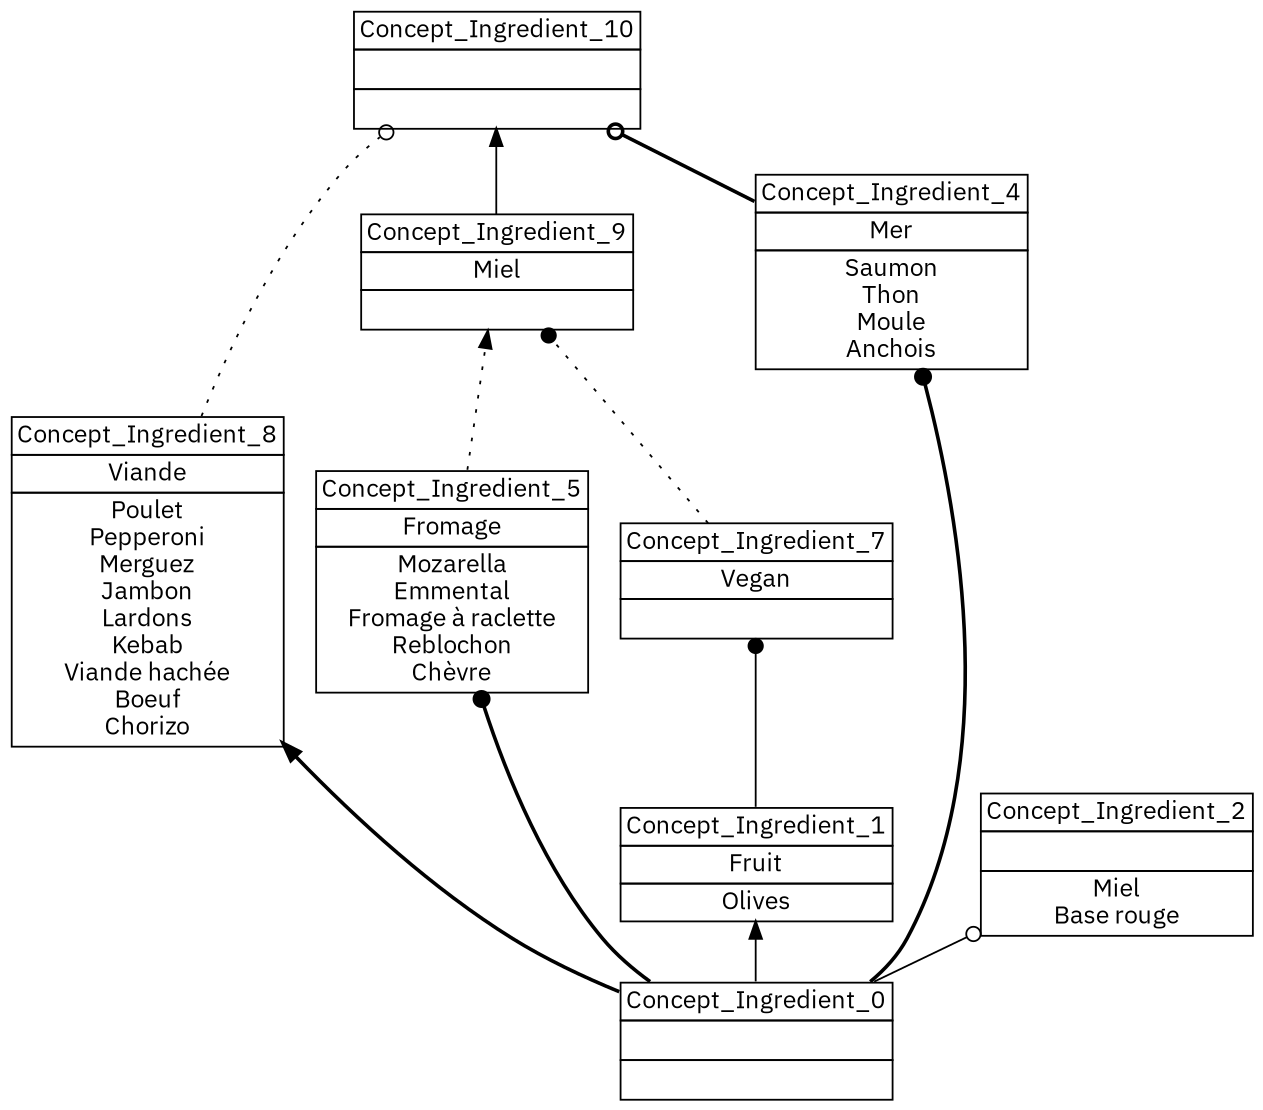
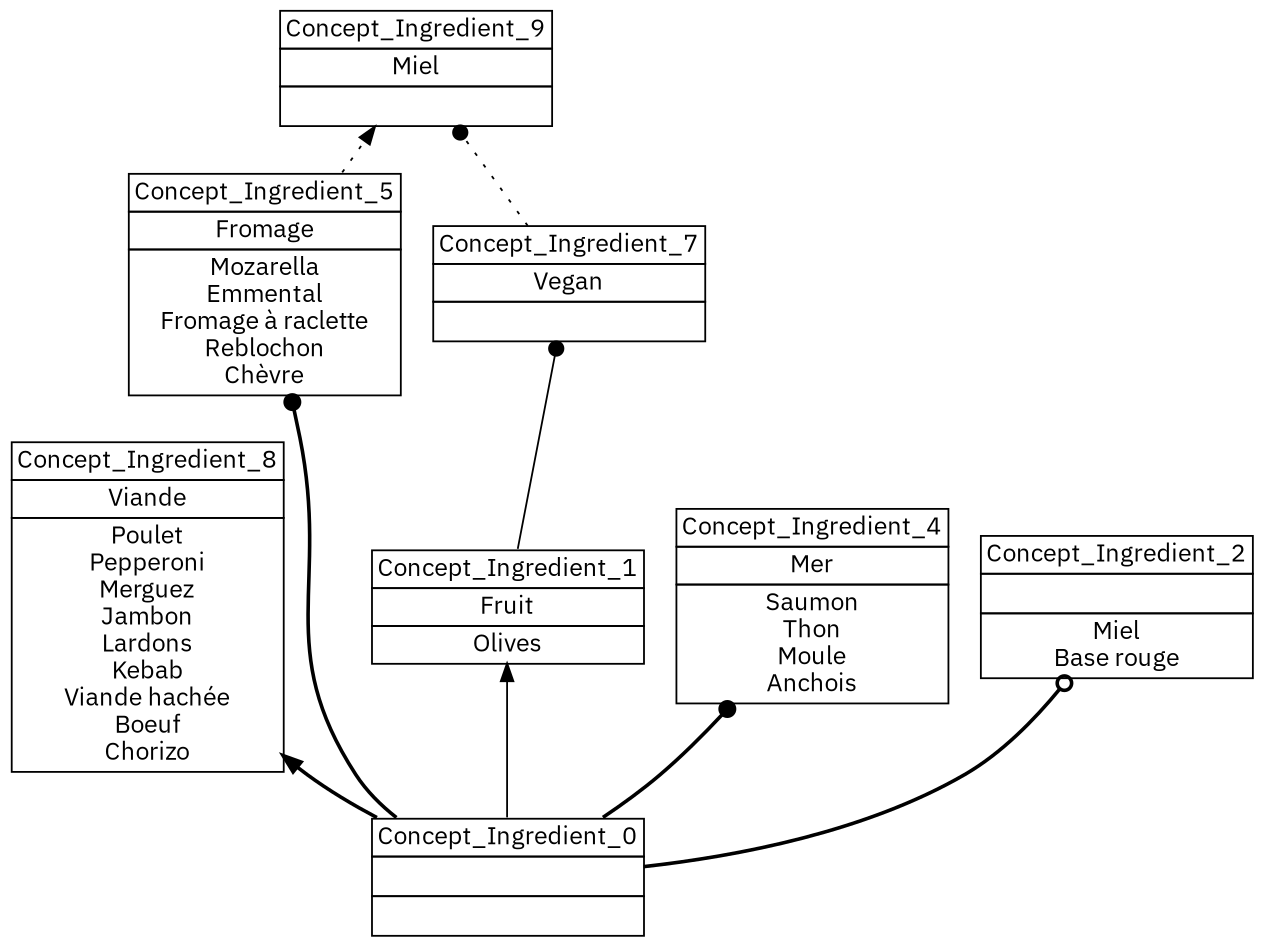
(496, 69) -> none
(920, 959) -> (870, 817)
